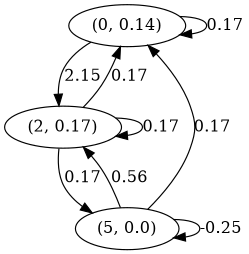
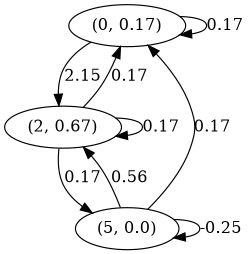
(127, 26) -> (127, 26)
(63, 127) -> (63, 127)
